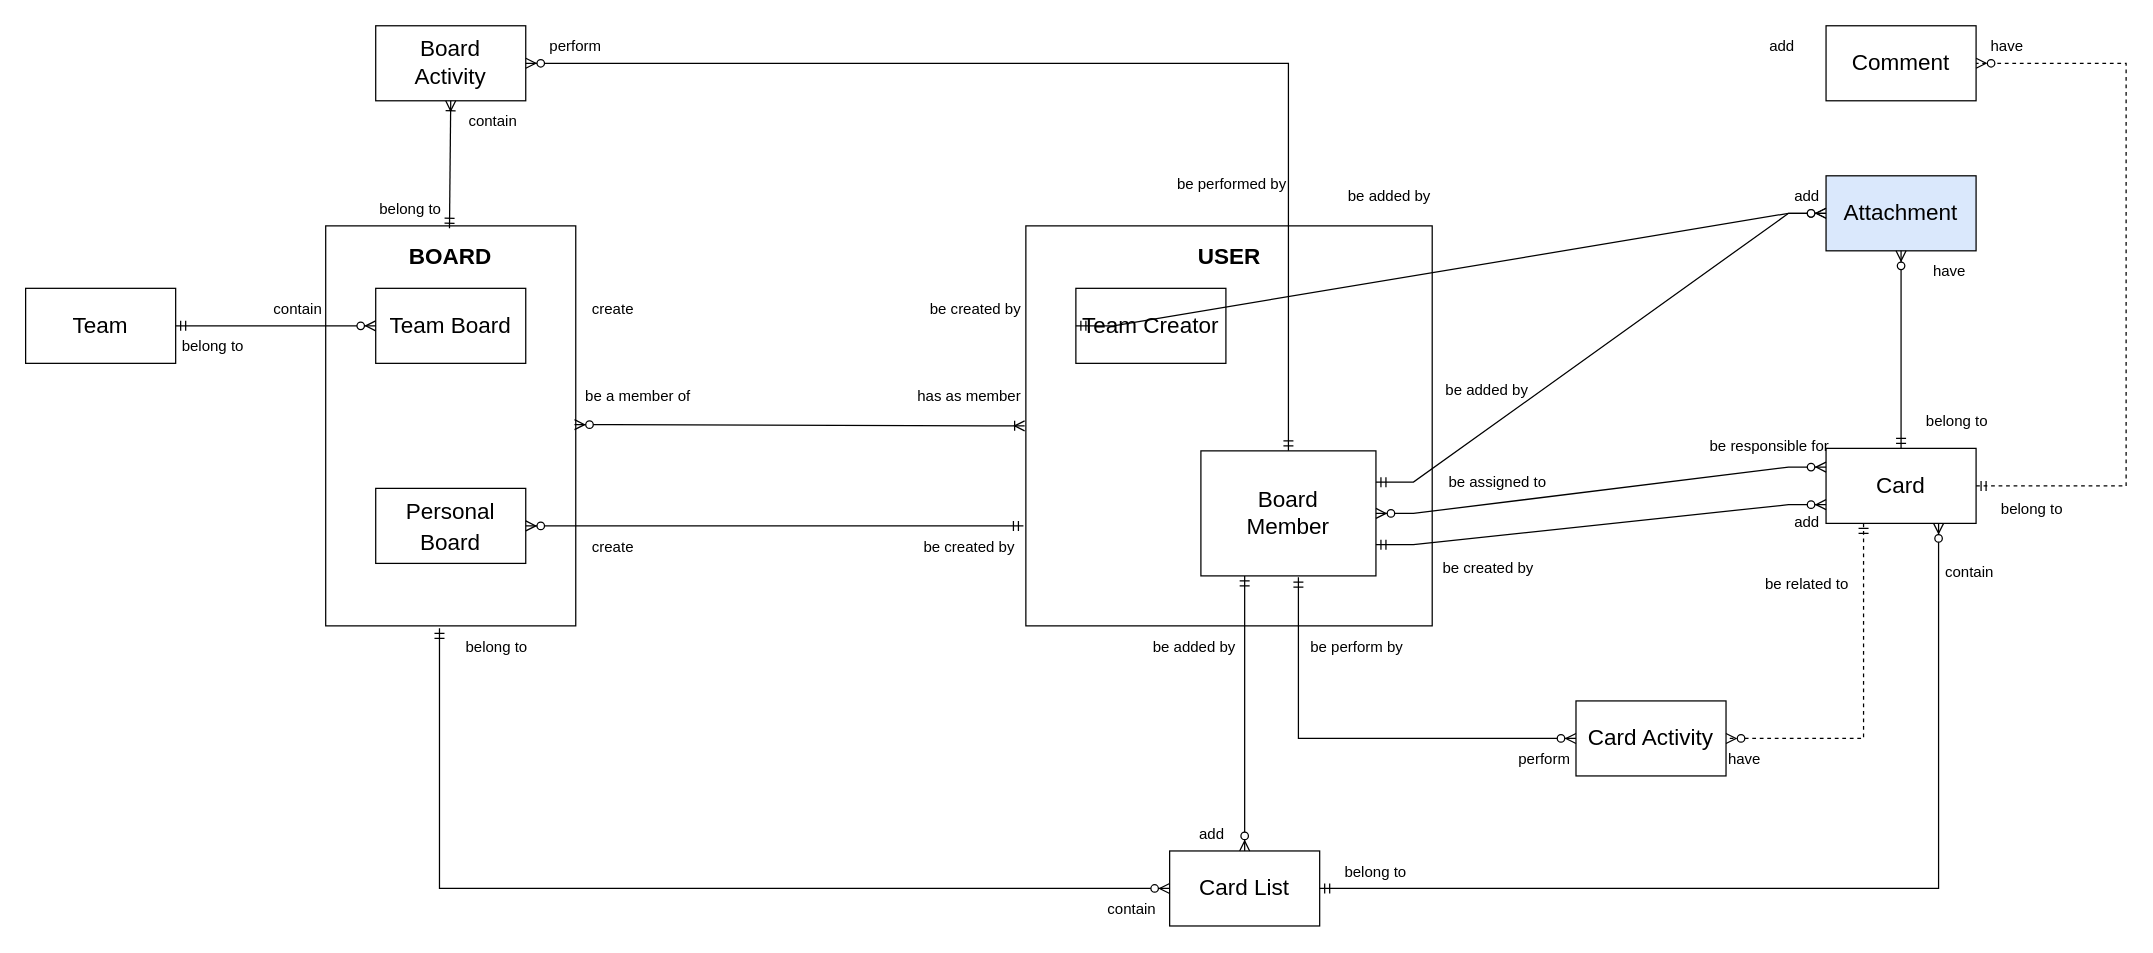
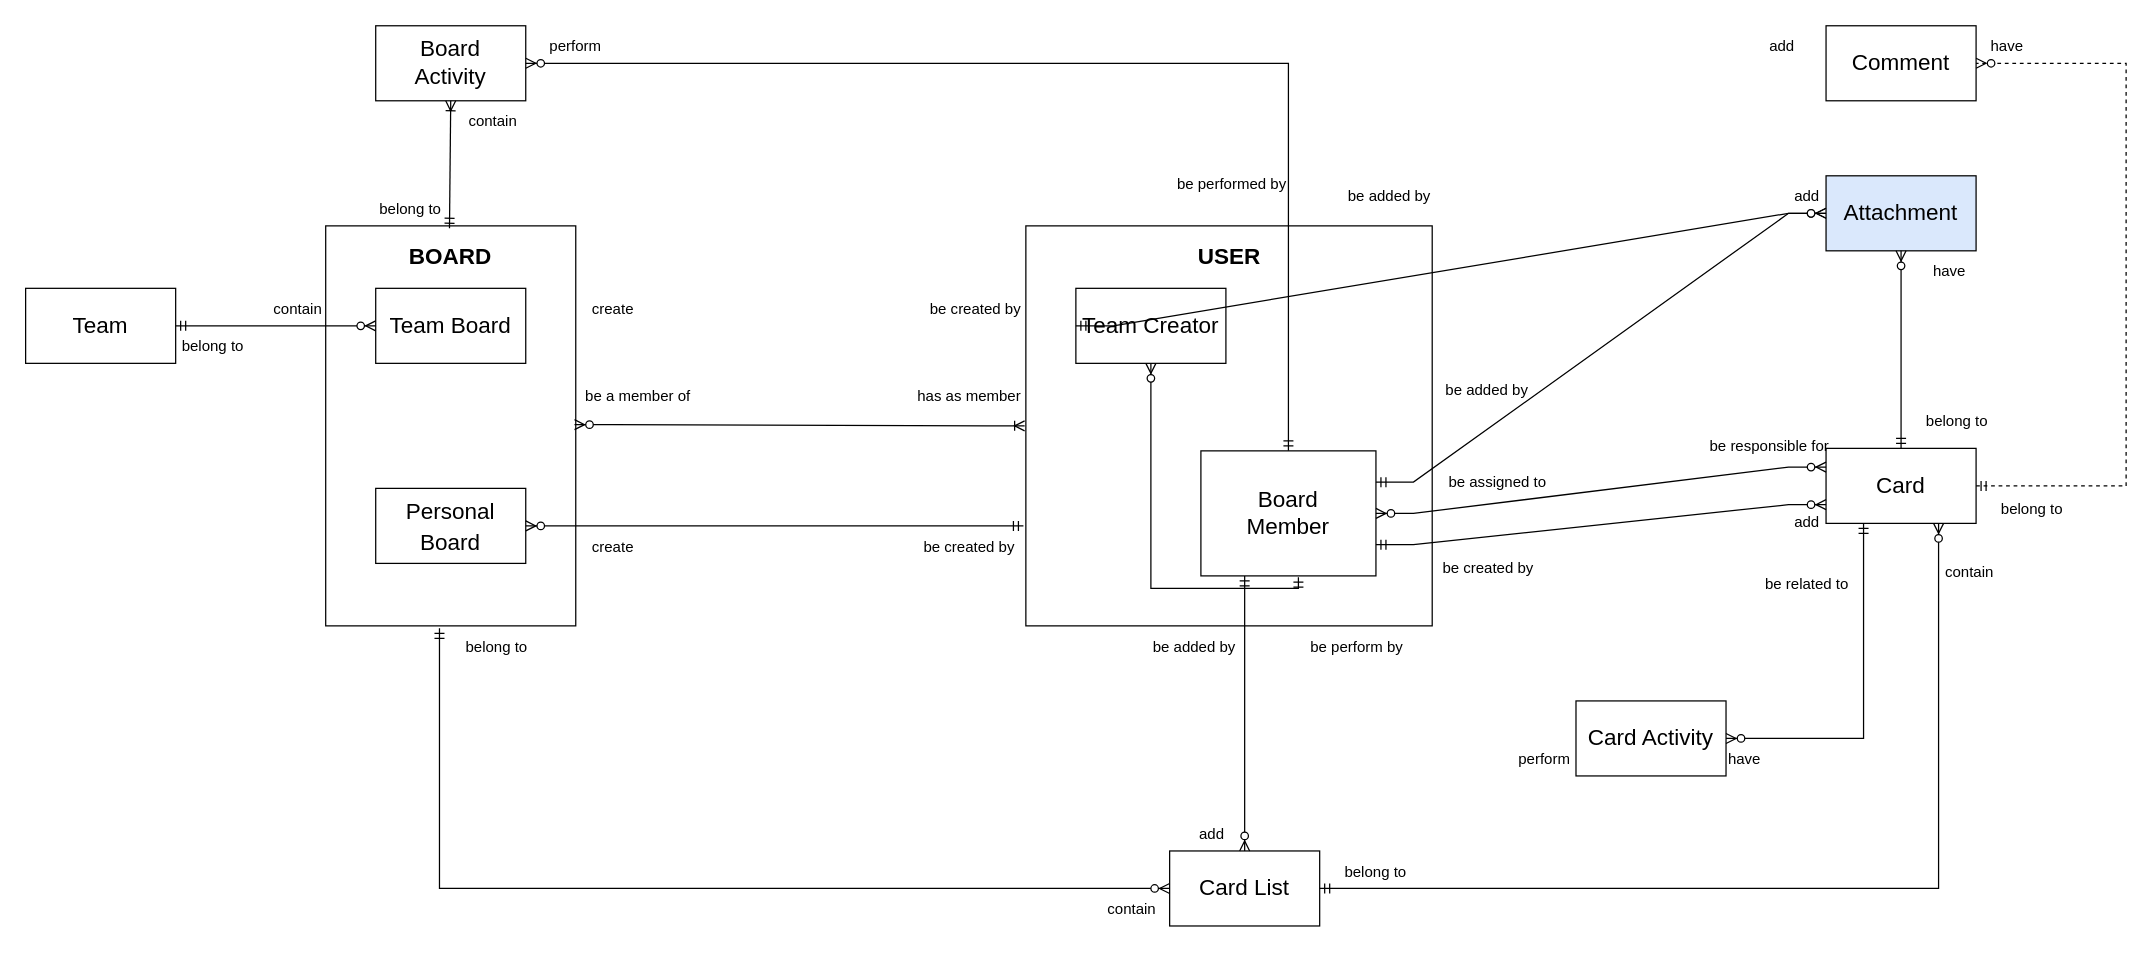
(1863, 689) -> (1863, 689)
(1360, 738) -> (1151, 550)
